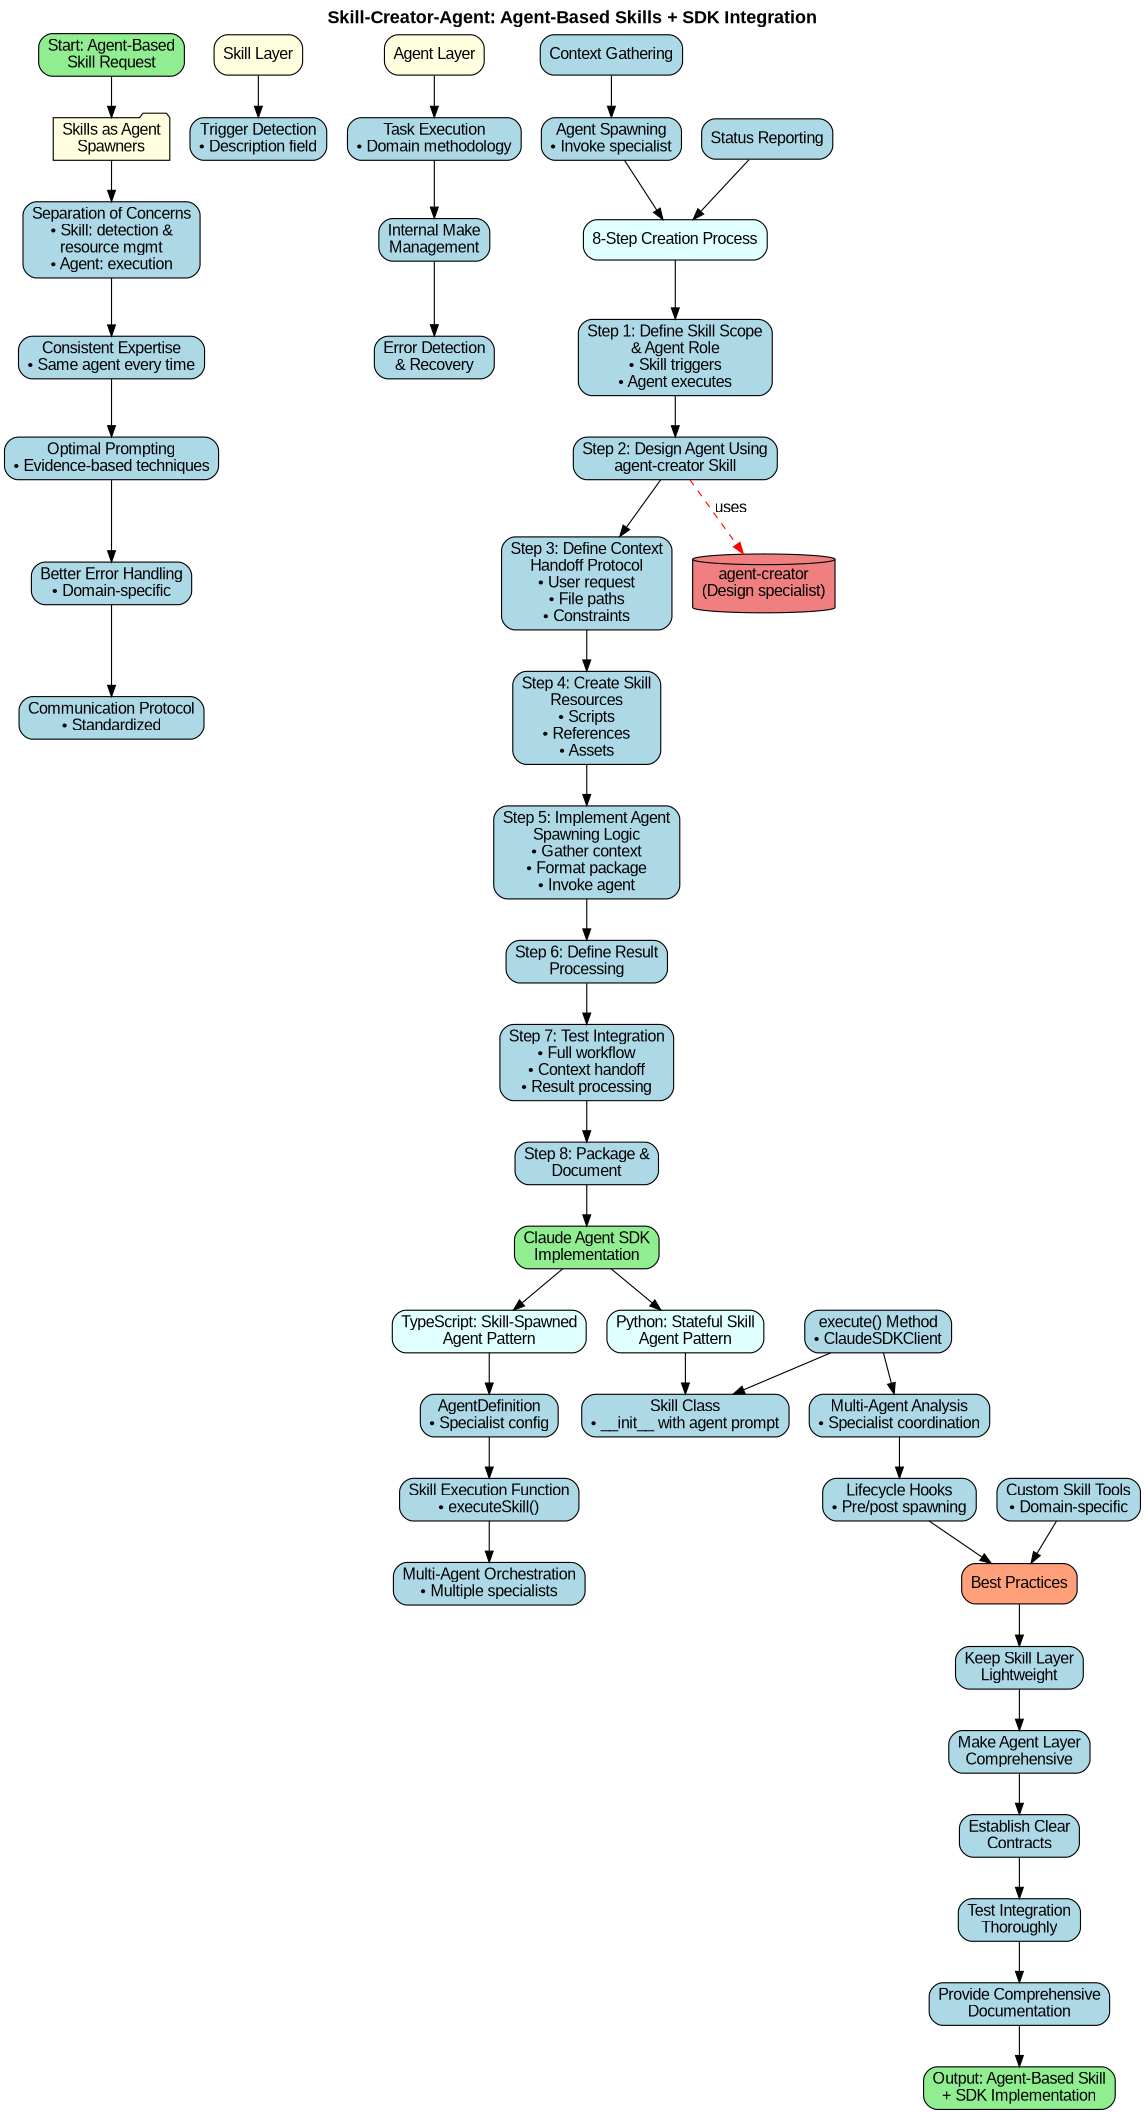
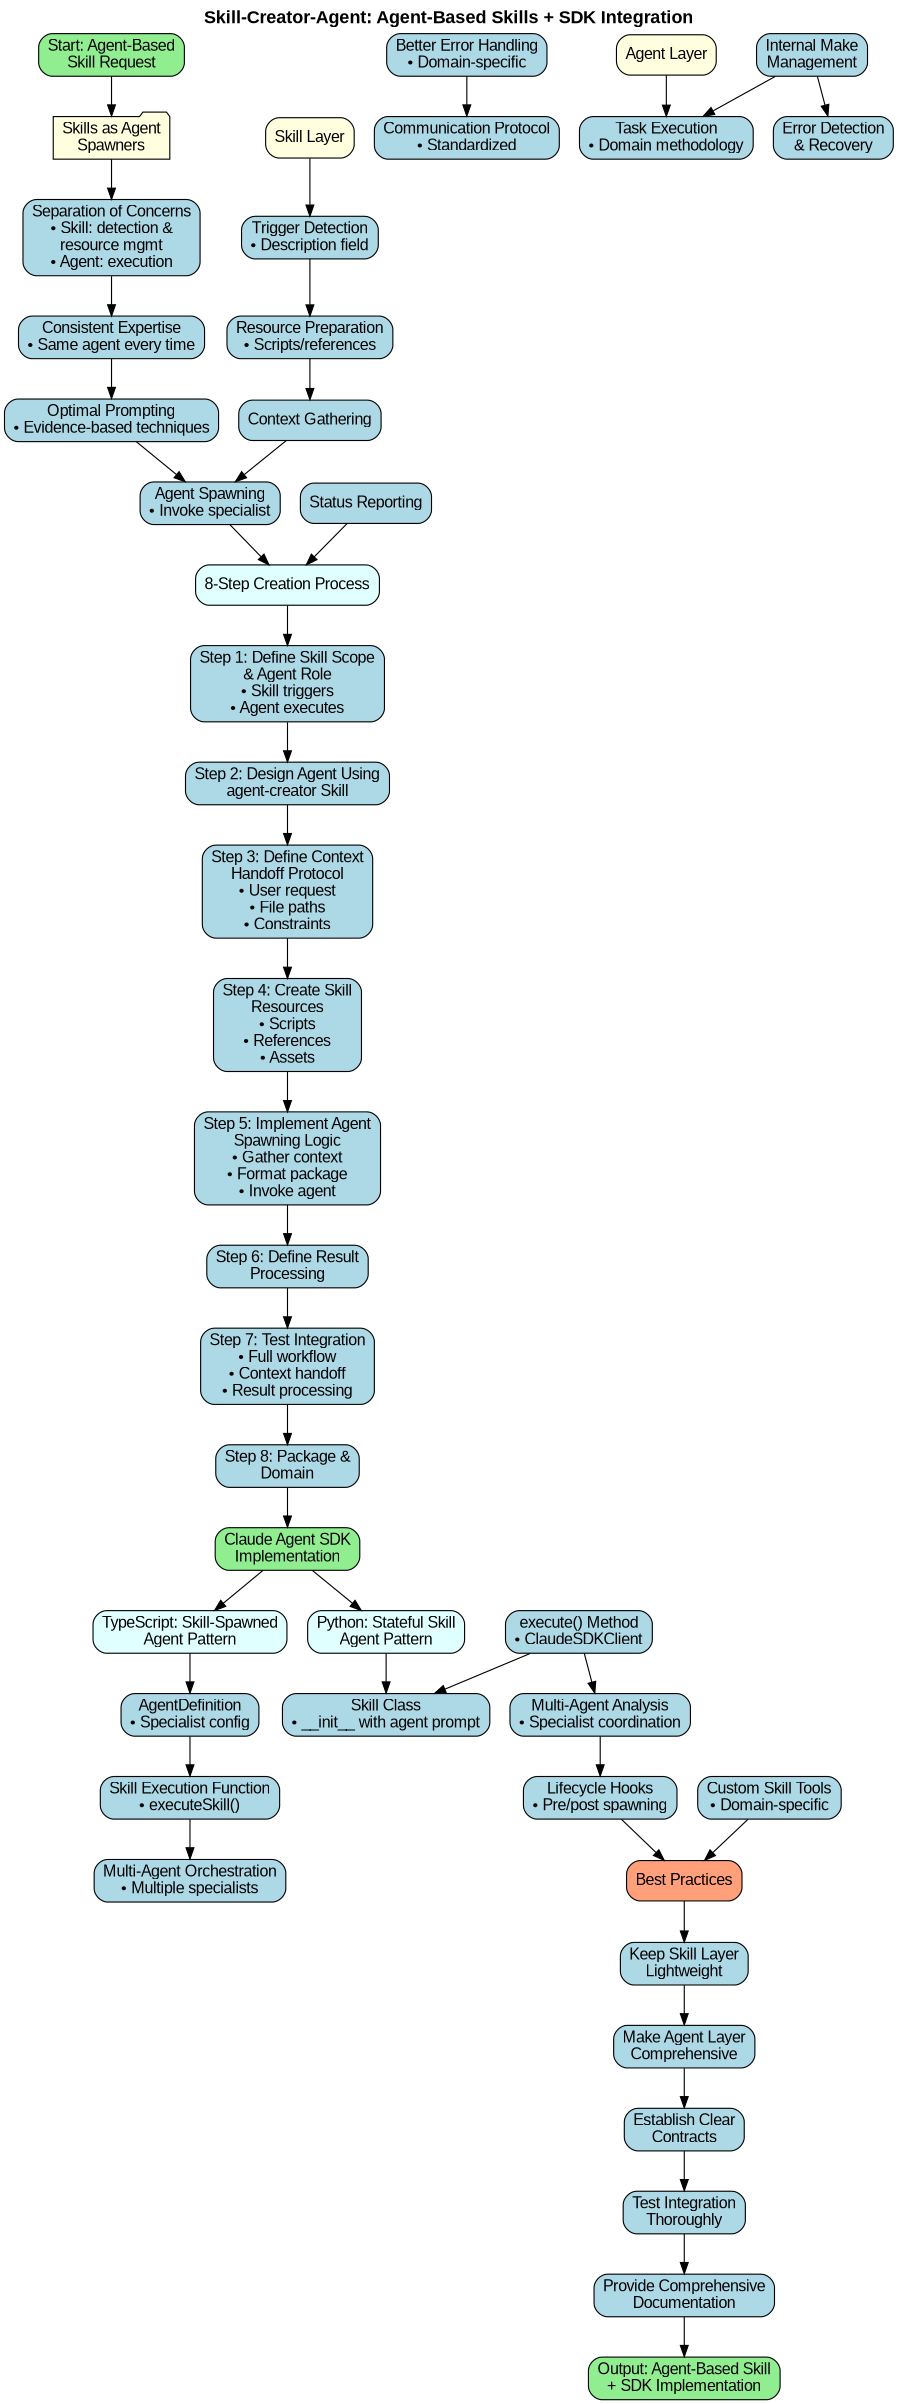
(434, 184) -> (744, 94)
none -> (310, 337)
(112, 515) -> (156, 458)
(764, 583) -> none
(587, 1163) -> (287, 1466)
